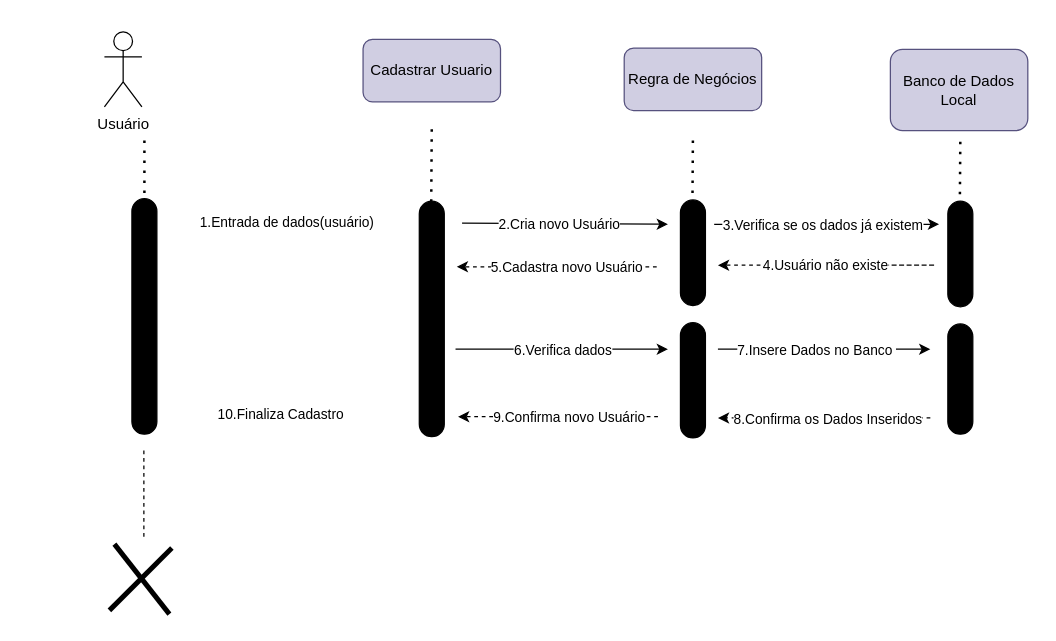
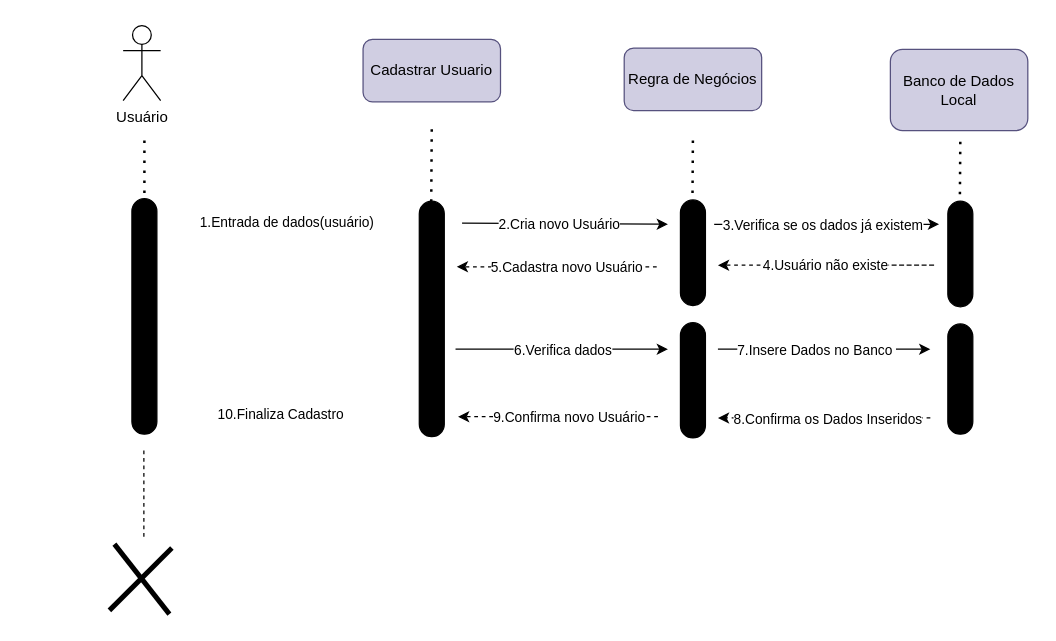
(123, 69) -> (142, 63)
